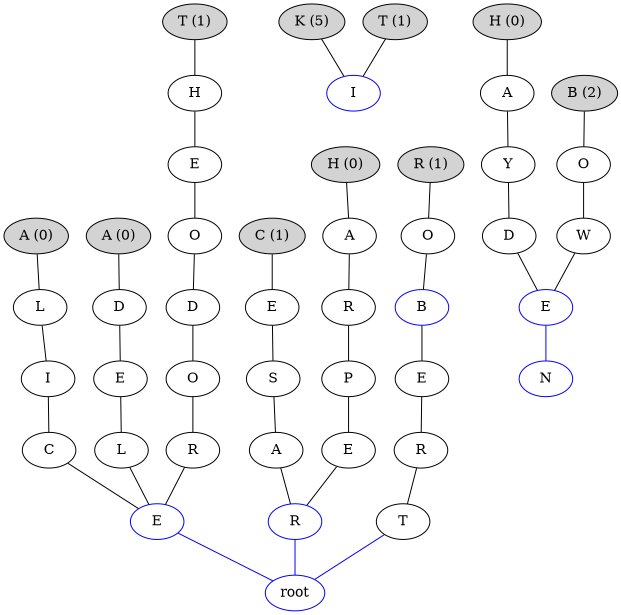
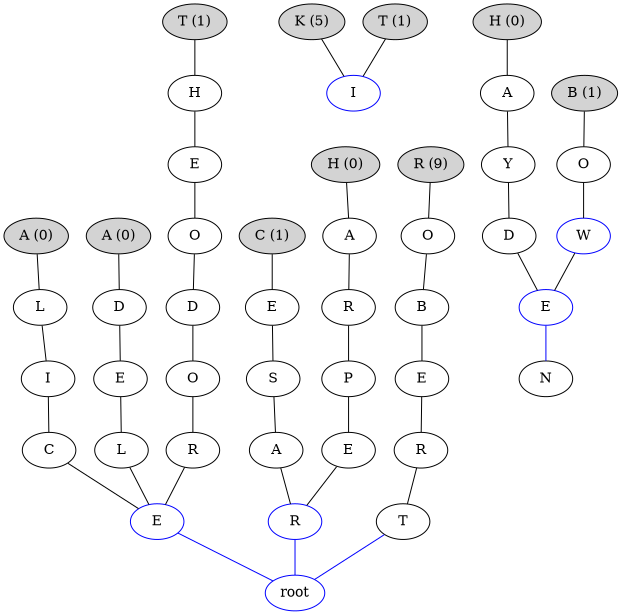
(585, 93) -> (585, 93)
(431, 165) -> (431, 165)
(584, 236) -> (584, 236)
(422, 307) -> (422, 307)
(546, 379) -> (546, 379)
